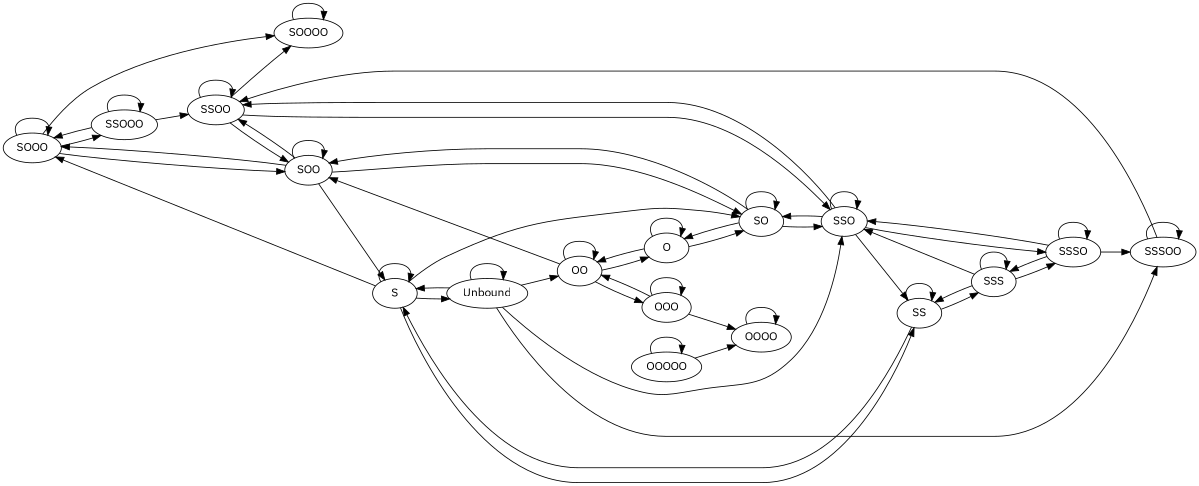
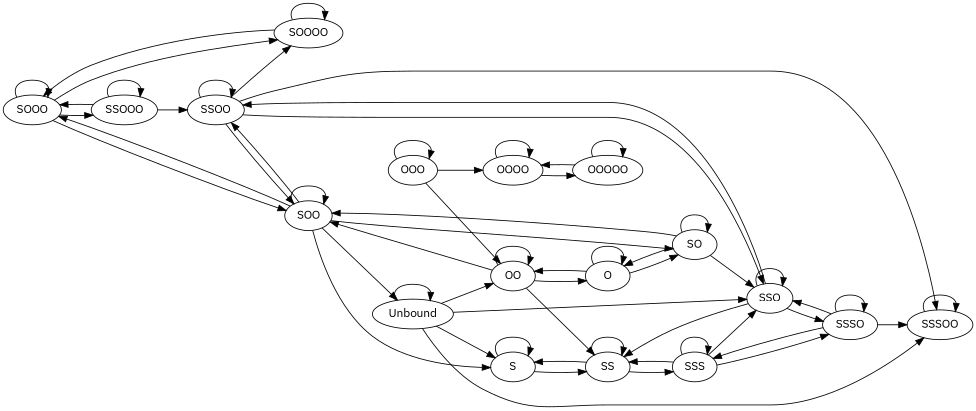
(742, 71) -> (655, 71)
none -> (554, 176)
(807, 216) -> none
(564, 219) -> none
(219, 223) -> (158, 45)
(615, 291) -> (557, 319)
(429, 299) -> (357, 261)
